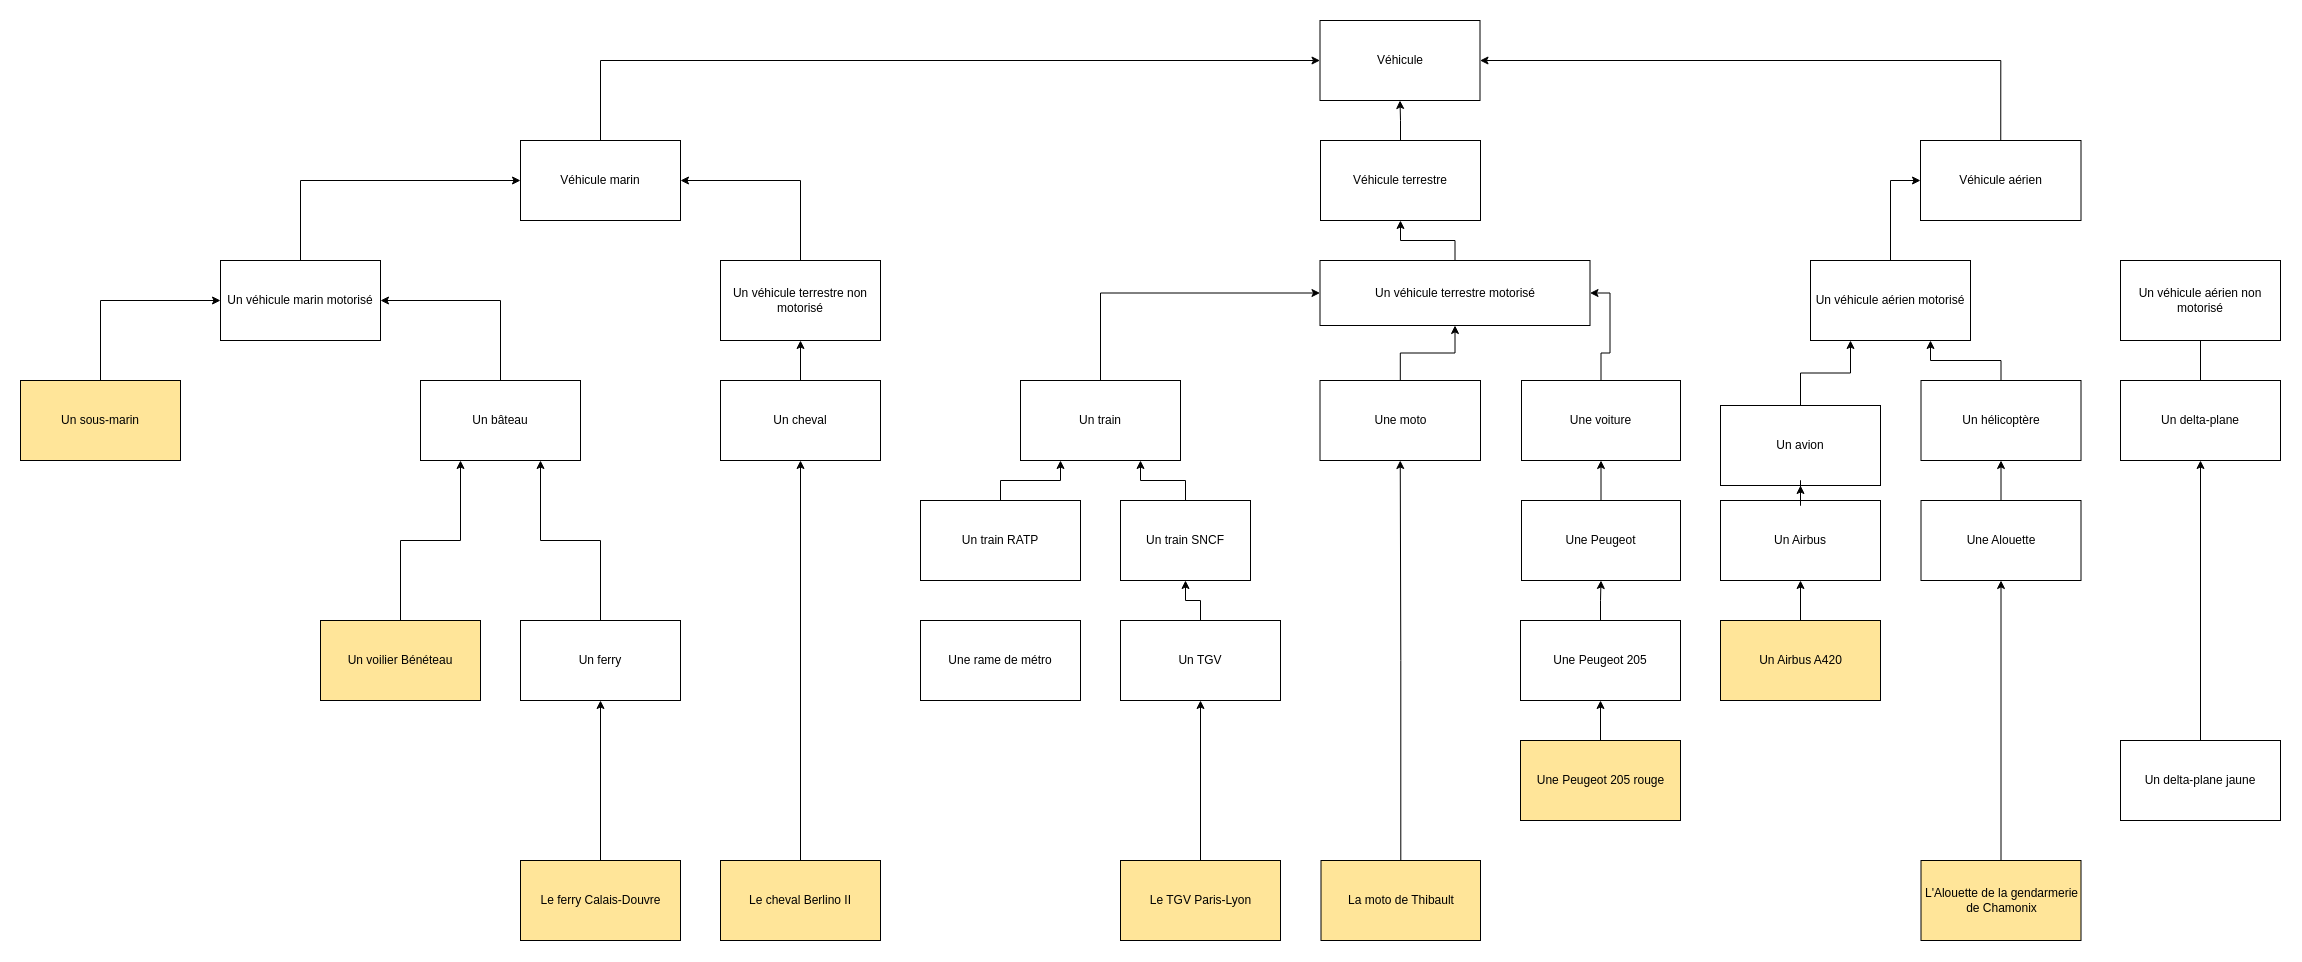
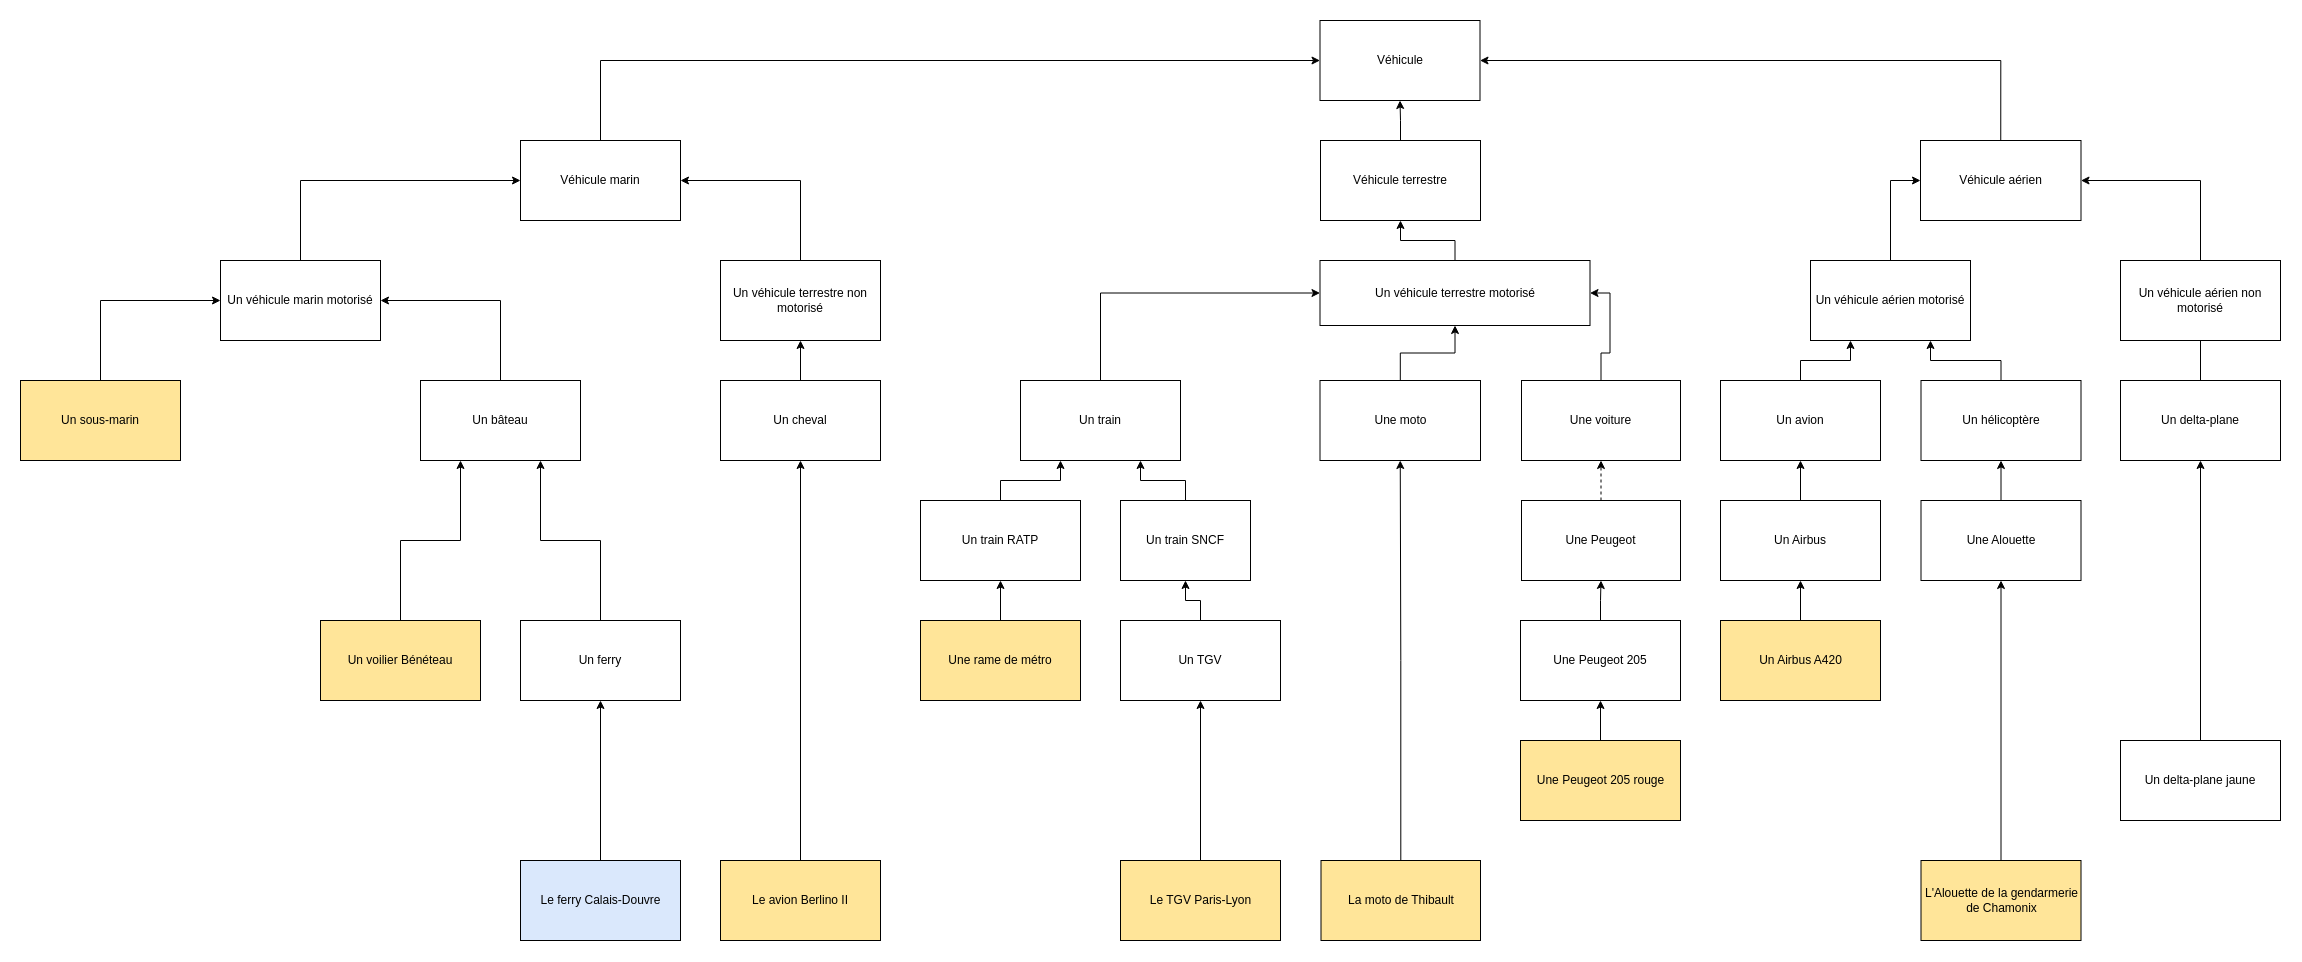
none -> (2184, 181)
(1801, 446) -> (1801, 421)
(1601, 484) -> (1601, 484)
none -> (1001, 604)
(1001, 661) -> (1001, 661)
(601, 901) -> (601, 901)
(801, 901) -> (801, 901)
